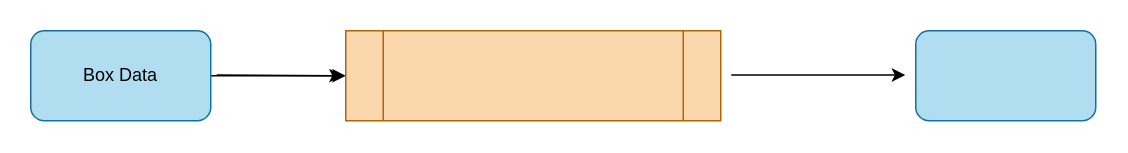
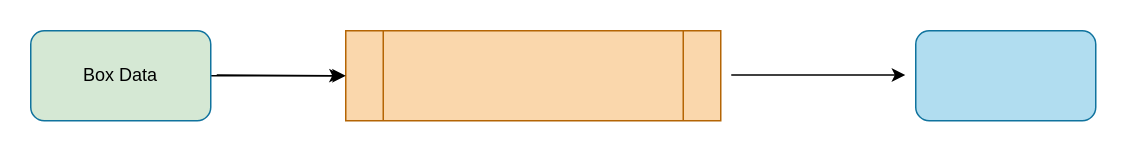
(121, 76) -> (121, 76)
